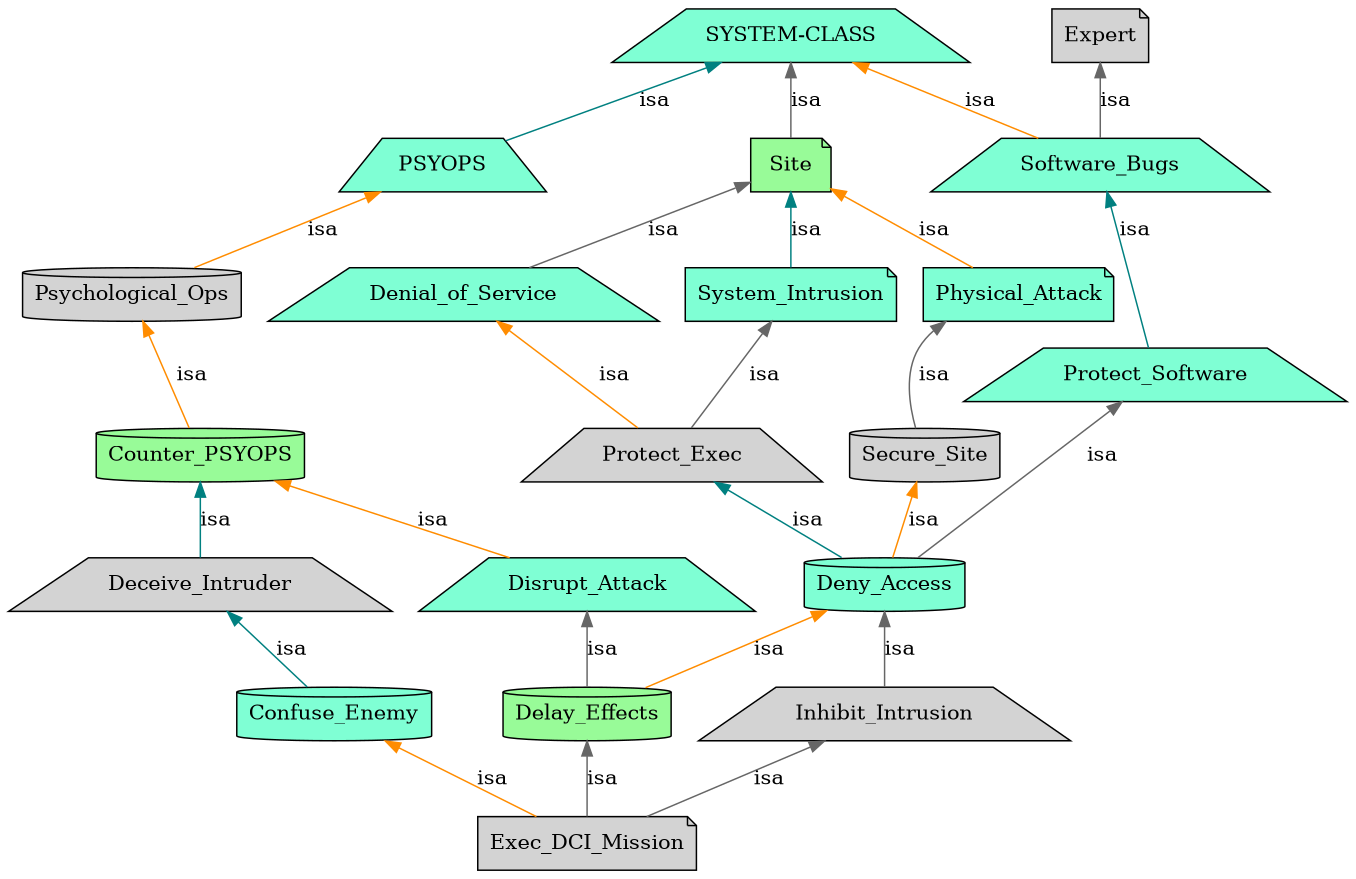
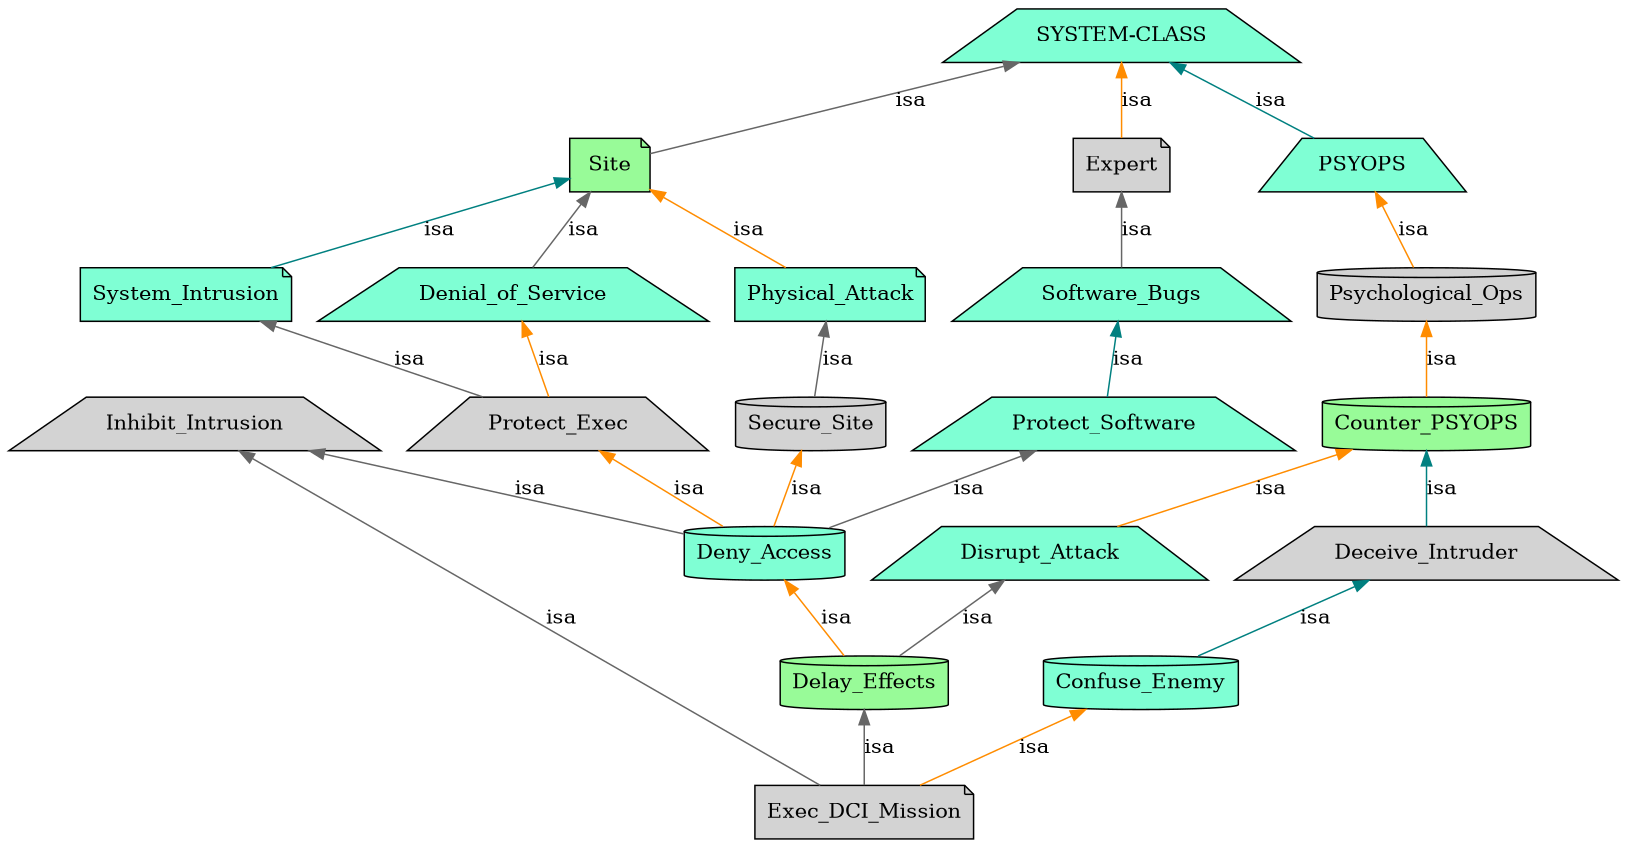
(953, 103) -> (1122, 108)
(785, 524) -> (668, 493)
(885, 657) -> (504, 494)
